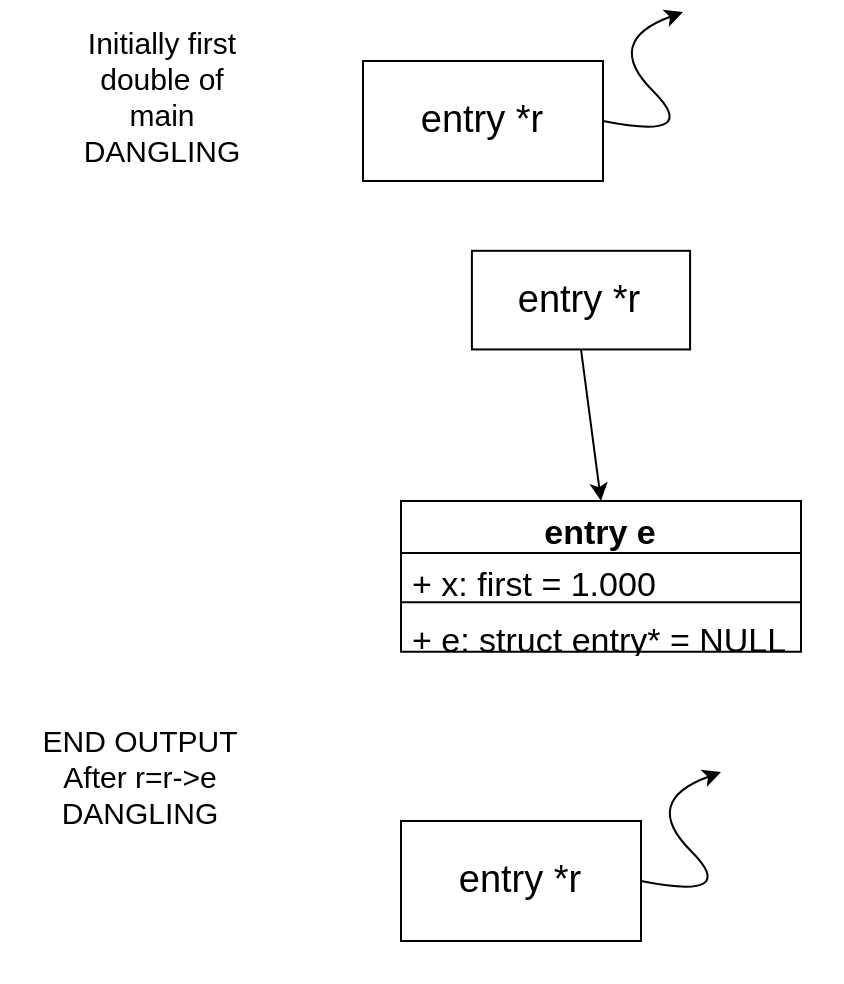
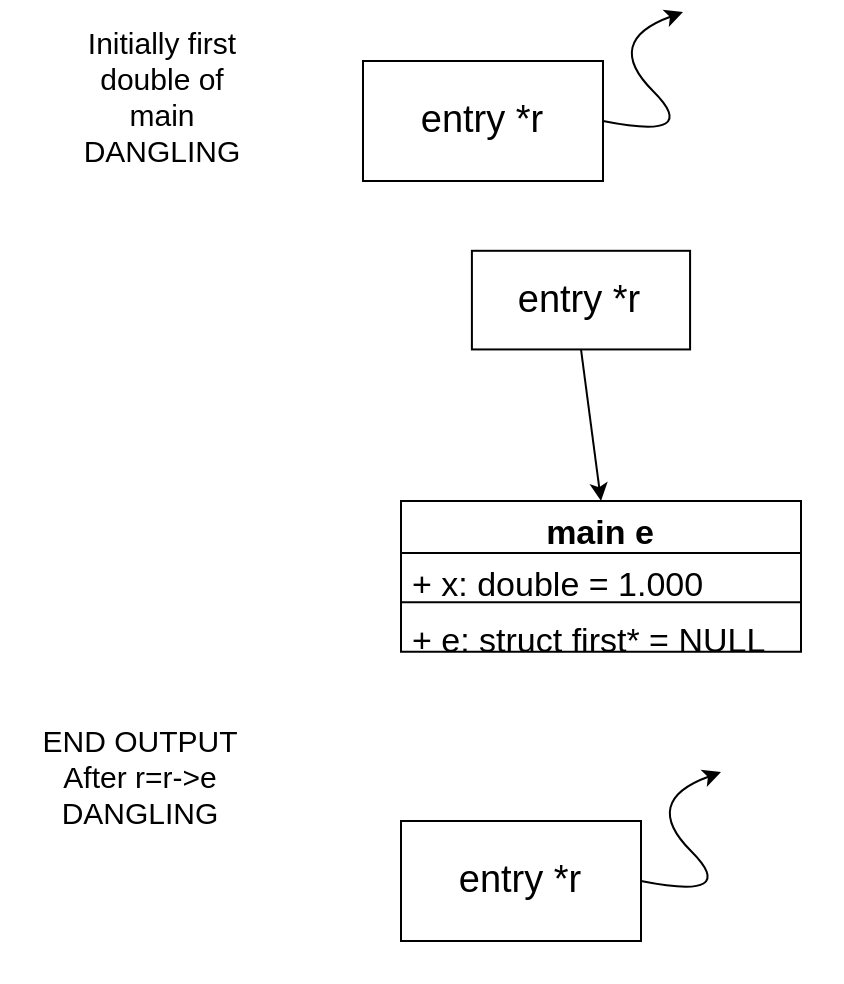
(601, 535) -> (601, 535)
(553, 587) -> (563, 587)
(603, 664) -> (603, 664)
